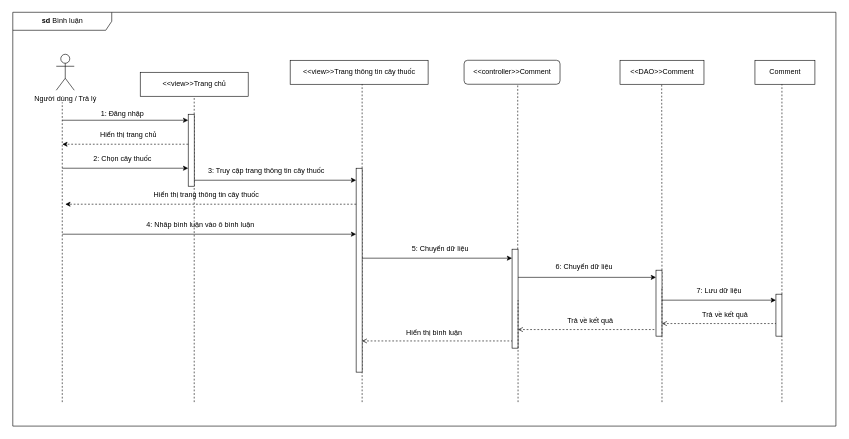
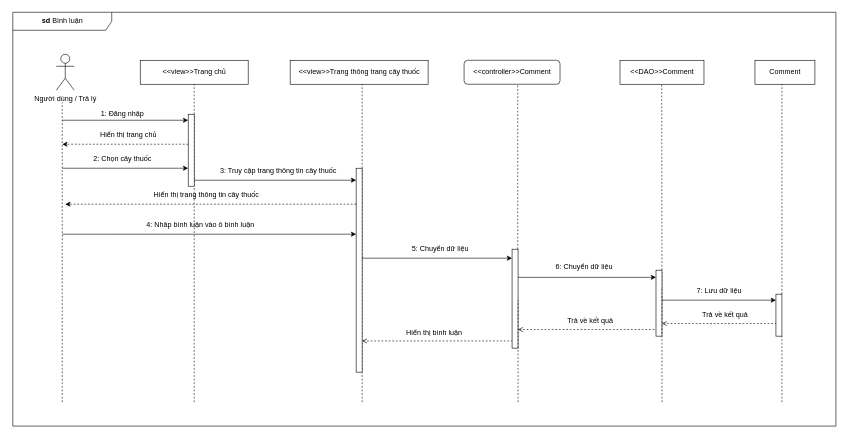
(359, 72) -> (359, 72)
(194, 84) -> (194, 72)
(266, 171) -> (278, 171)
